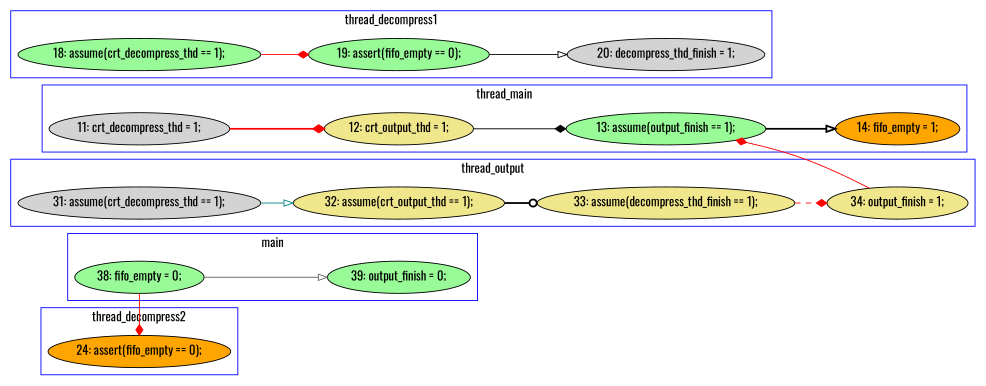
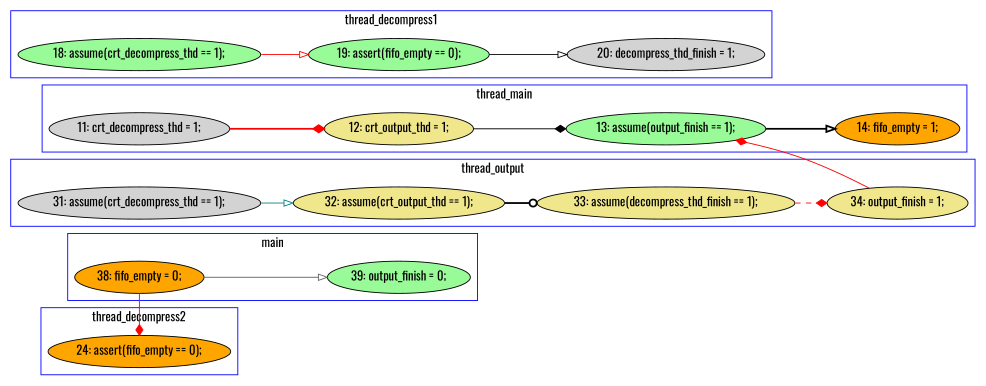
(279, 55) -> (280, 55)
(139, 277) -> (139, 277)
